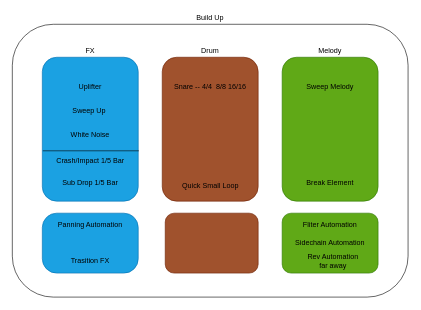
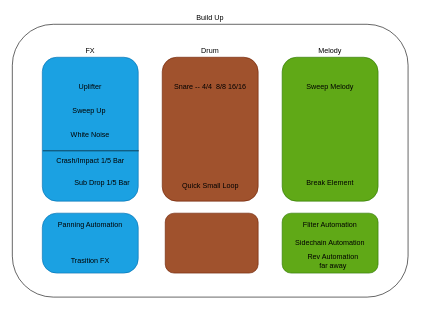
(90, 183) -> (102, 183)
